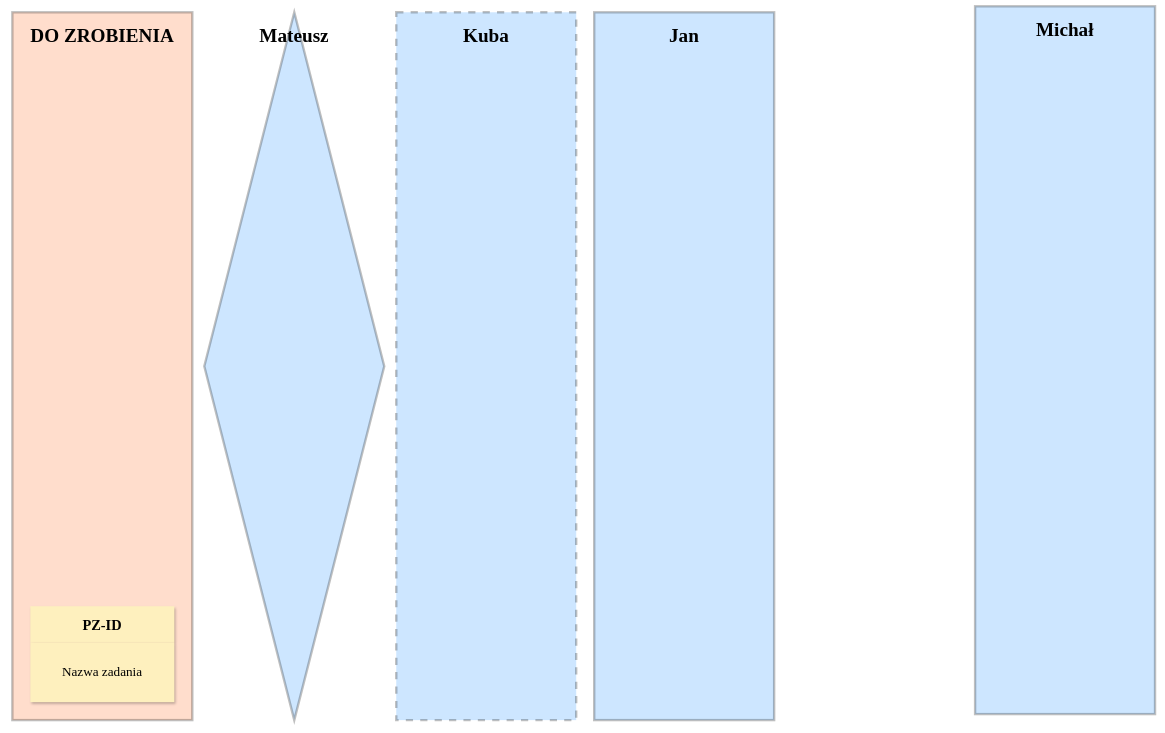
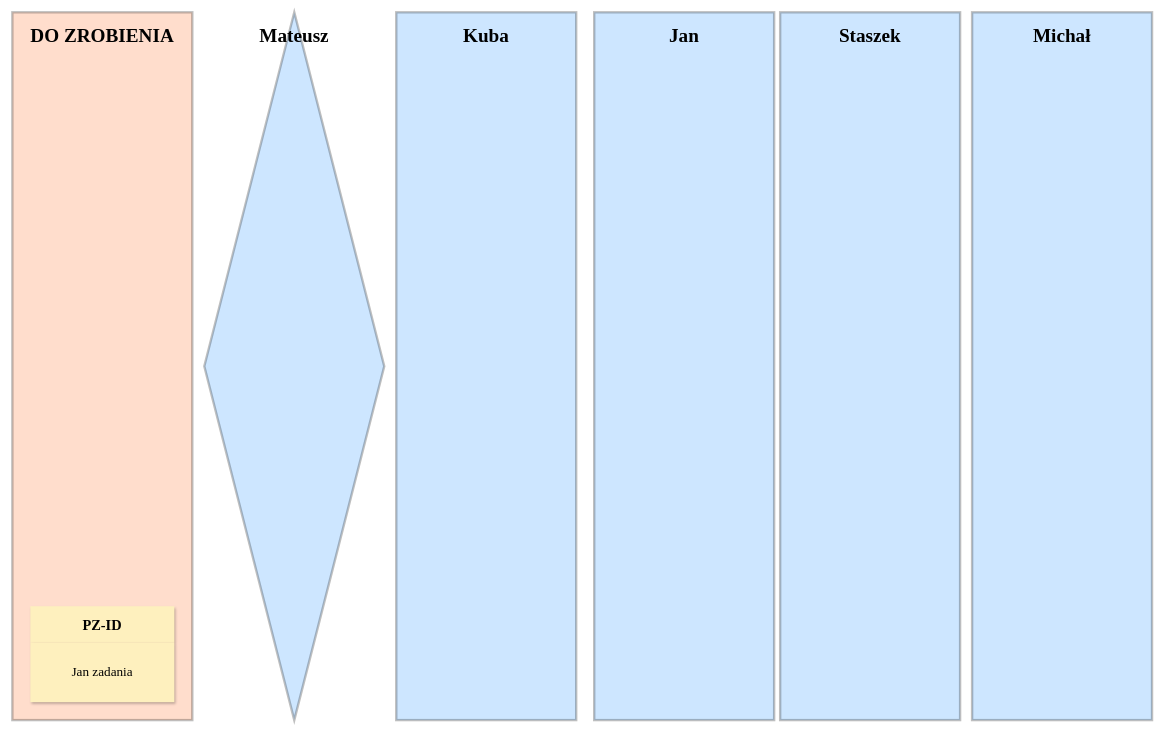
(1065, 360) -> (1062, 366)
(486, 366) -> (486, 366)
none -> (870, 366)
(102, 672) -> (102, 672)
